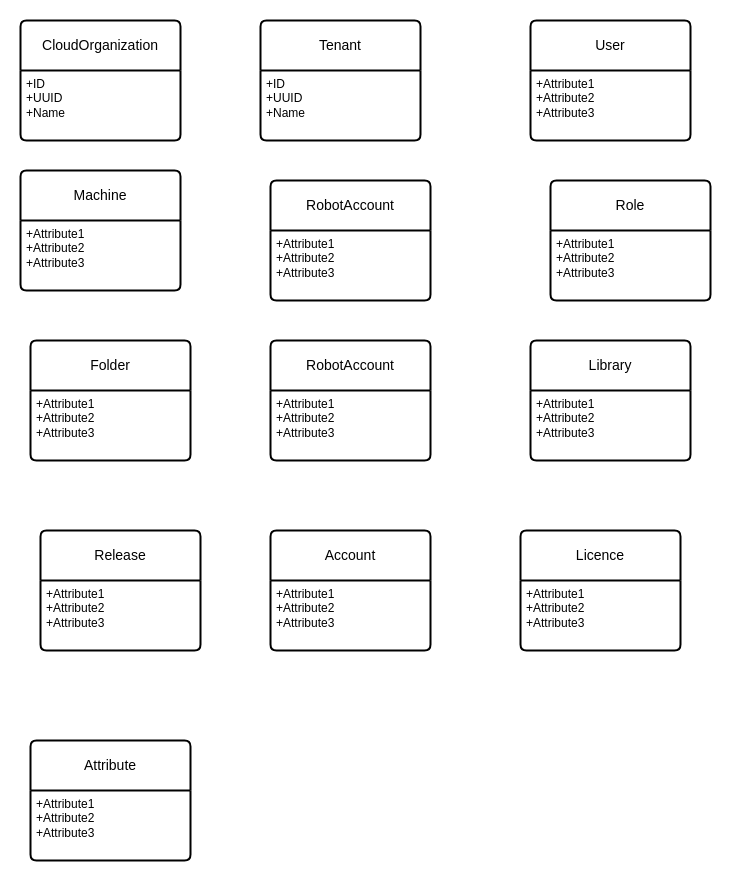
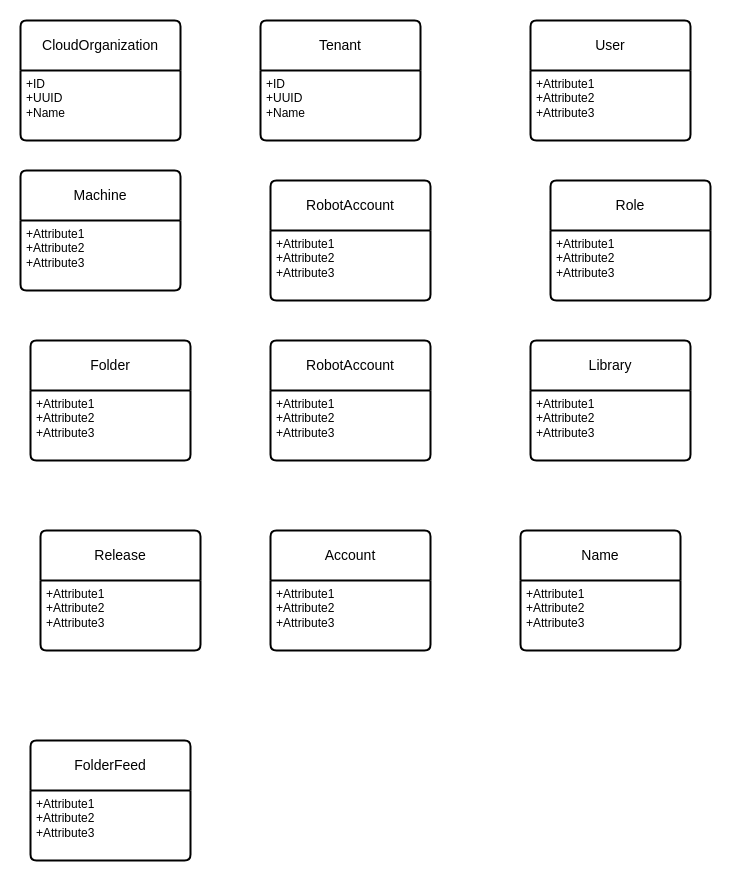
(601, 556) -> (601, 556)
(111, 766) -> (111, 766)
